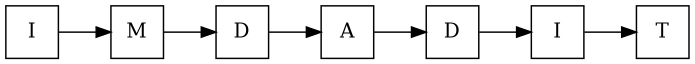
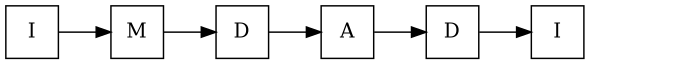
(663, 32) -> none
